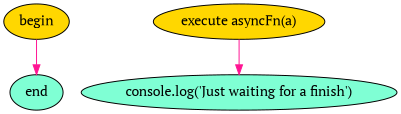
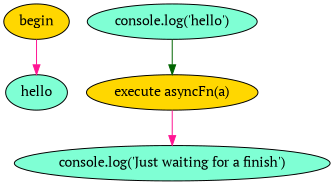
none -> (172, 22)
(37, 92) -> (37, 92)
